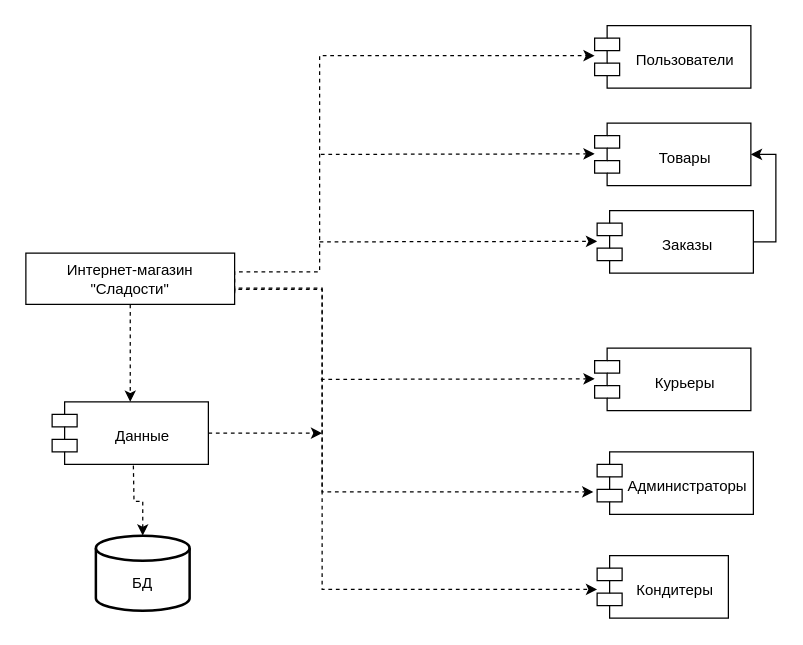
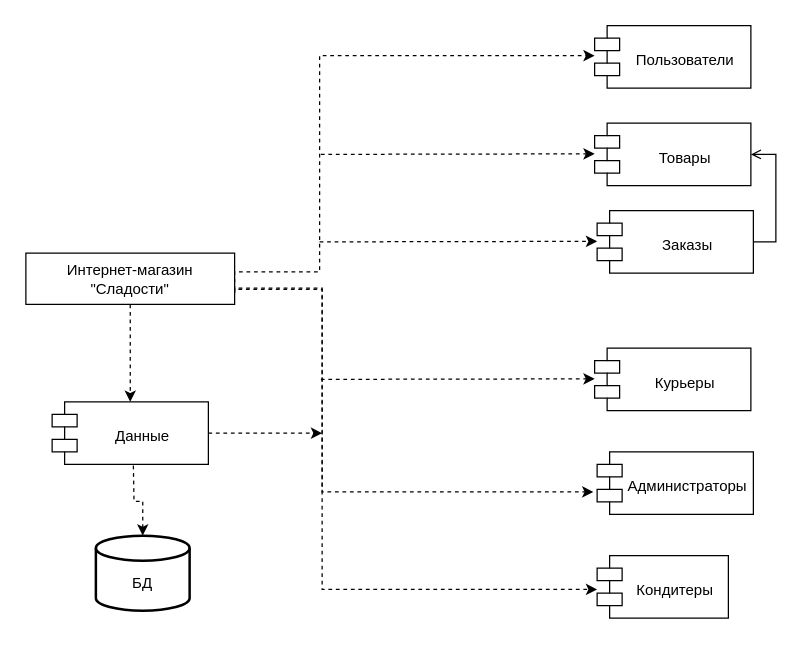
(761, 154) -> (758, 154)
